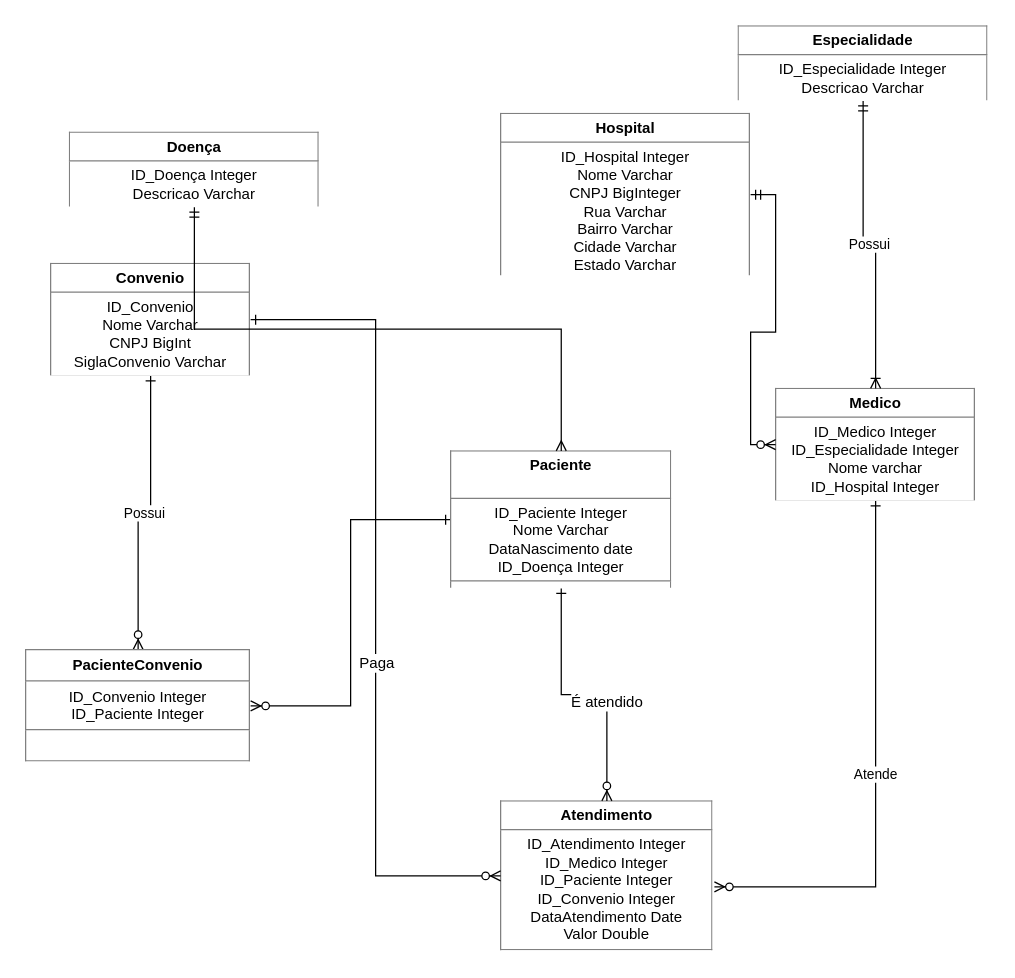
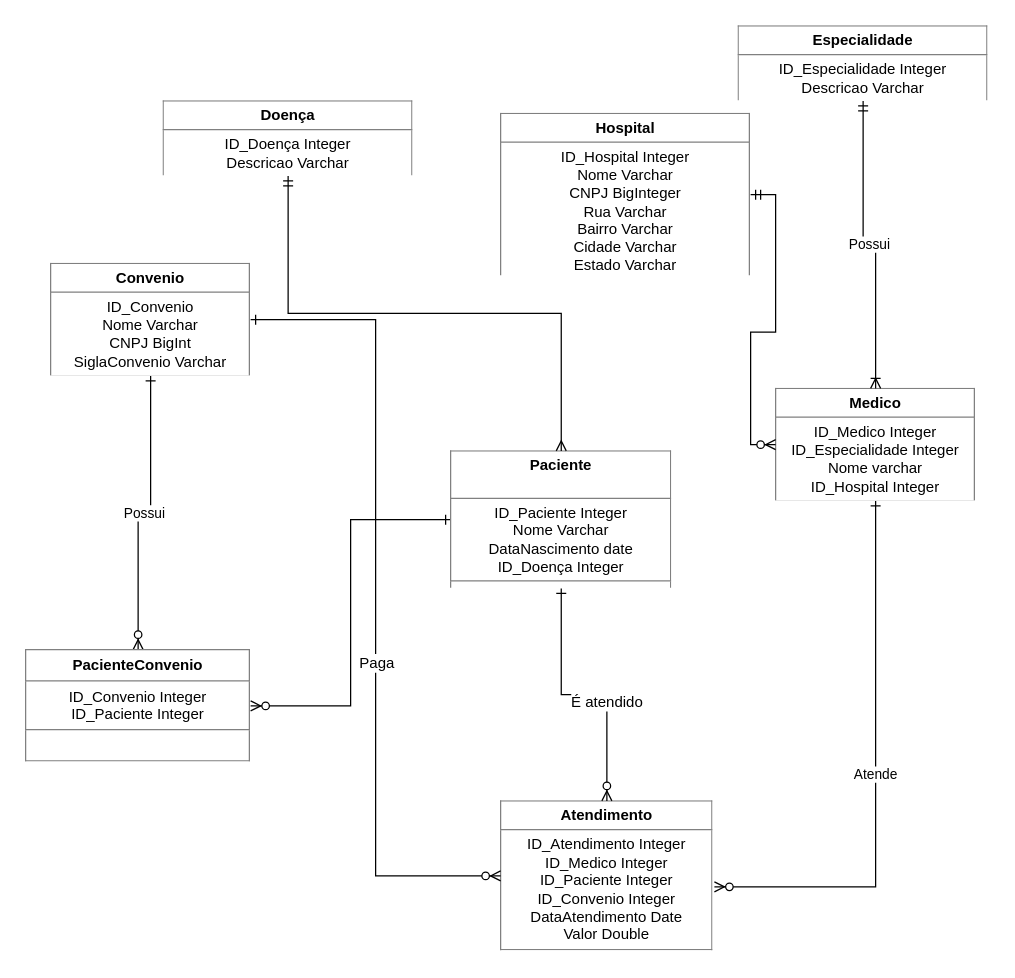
(194, 169) -> (288, 138)
